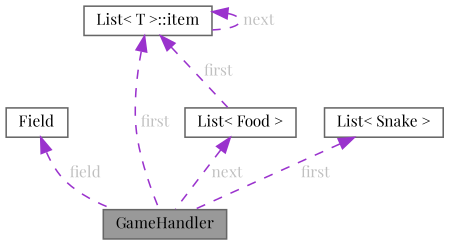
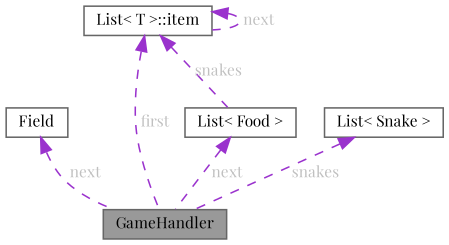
(217, 72) -> (217, 72)
(84, 173) -> (84, 173)
(314, 173) -> (314, 173)
